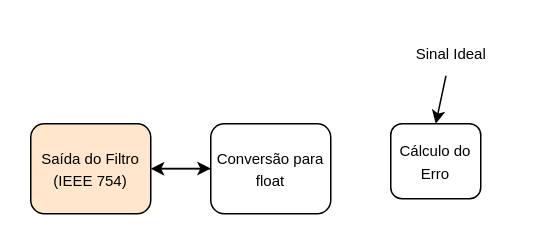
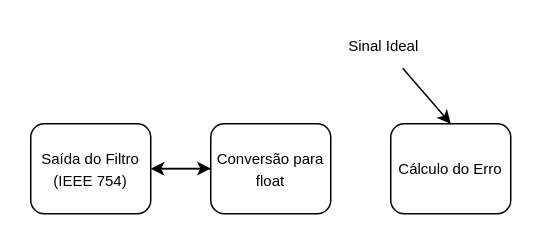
(451, 53) -> (383, 46)
(436, 161) -> (451, 169)
(91, 169) -> (91, 169)
